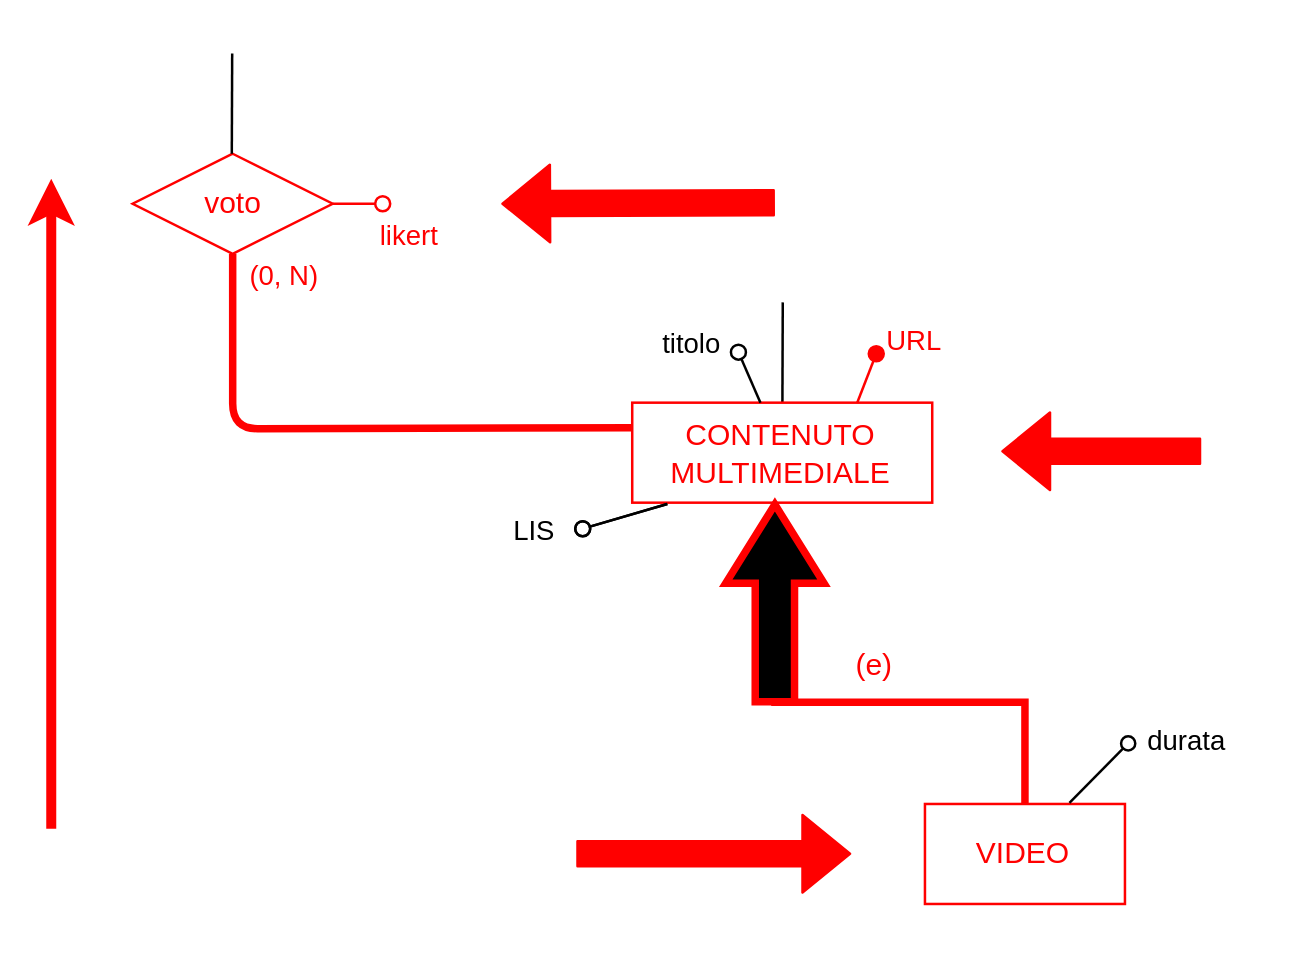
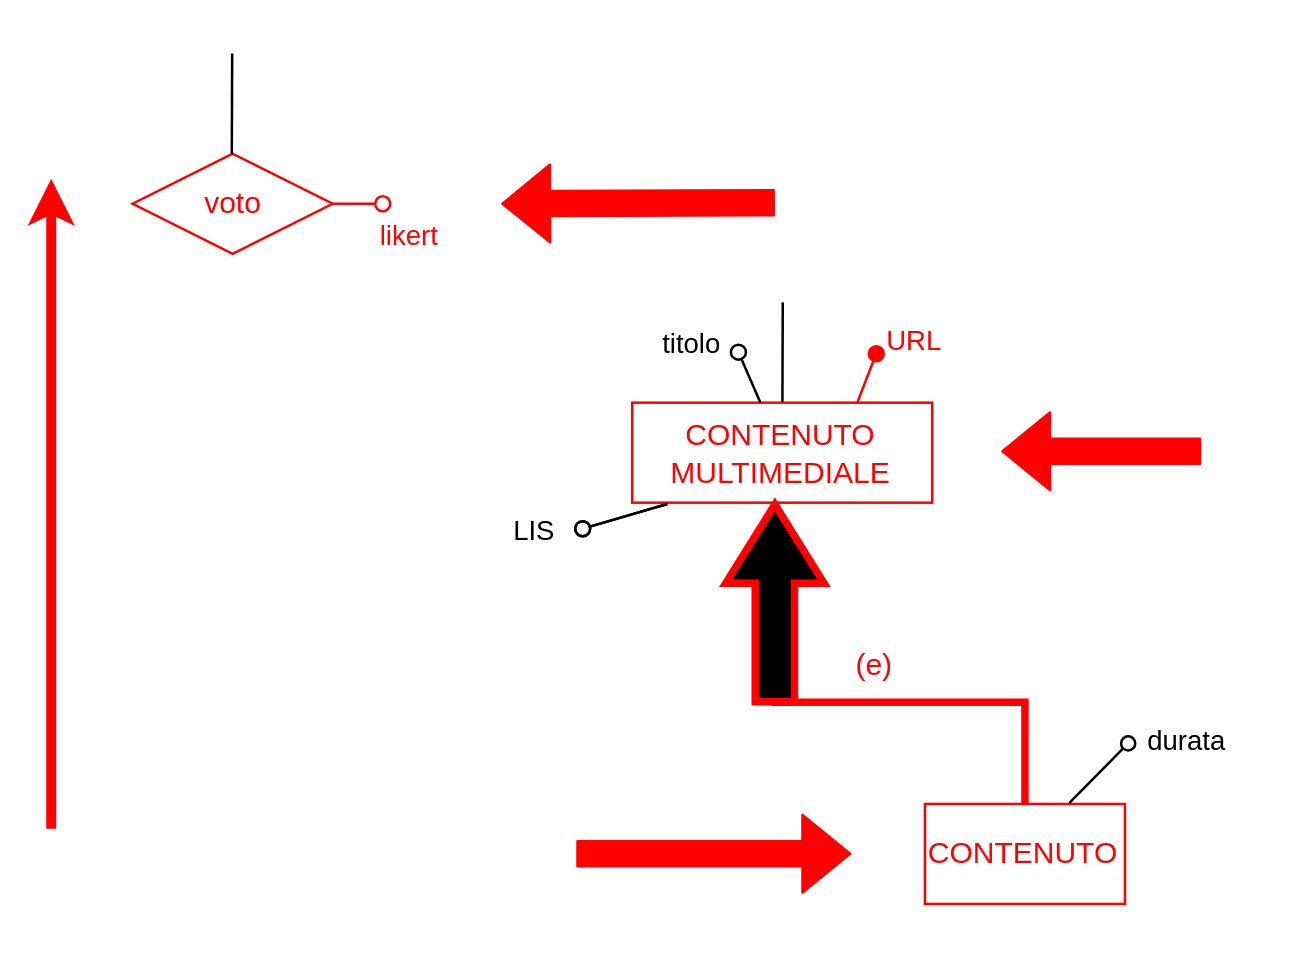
(353, 428) -> none
(1024, 854) -> (1024, 854)
